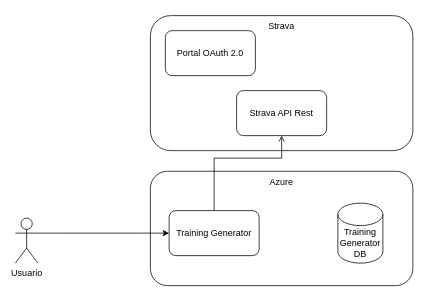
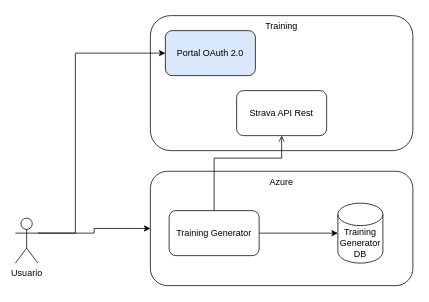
(282, 26) -> (282, 26)
(210, 53) -> (210, 53)
none -> (75, 141)
(162, 233) -> (119, 228)
none -> (331, 233)
